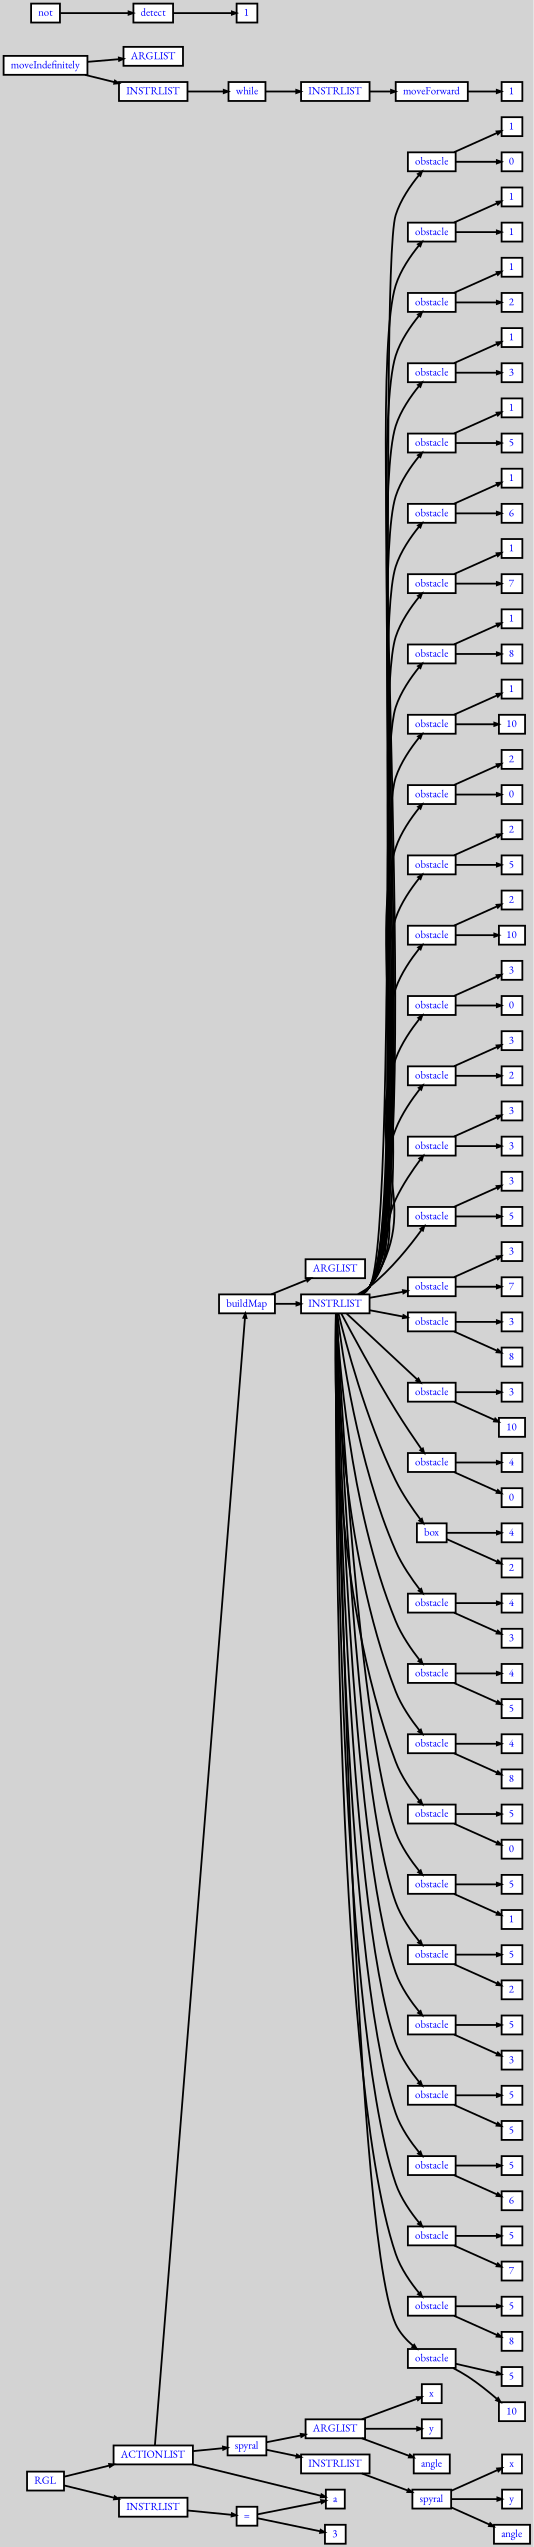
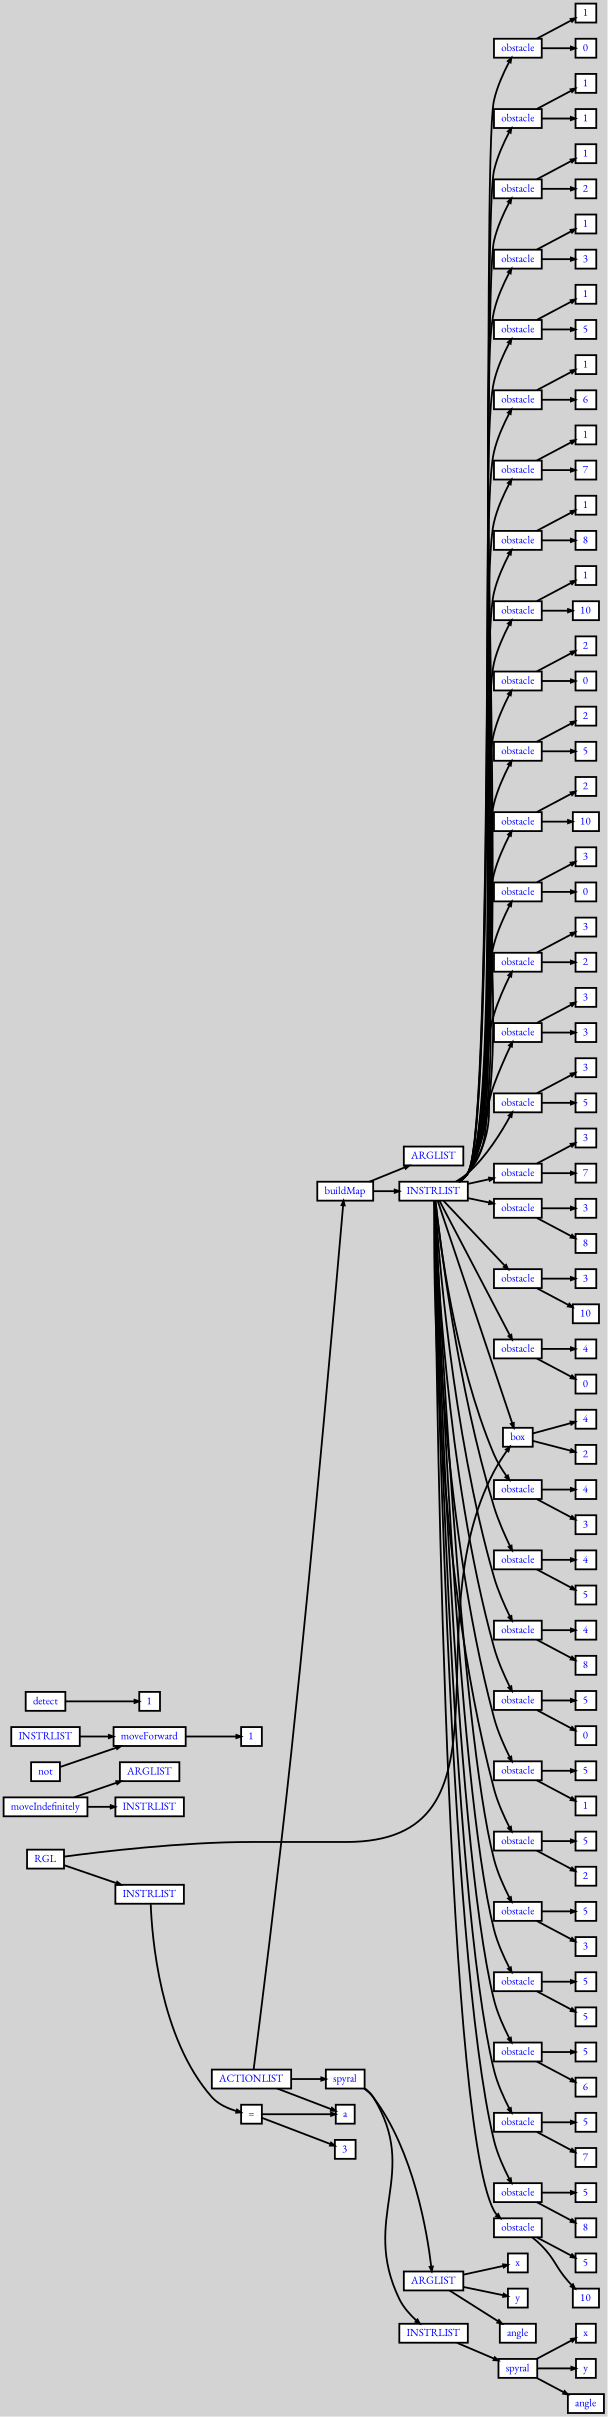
(94, 13) -> (88, 1757)
(247, 91) -> none
(87, 2471) -> (428, 1810)
